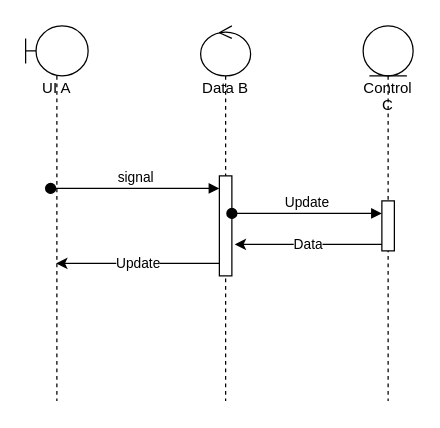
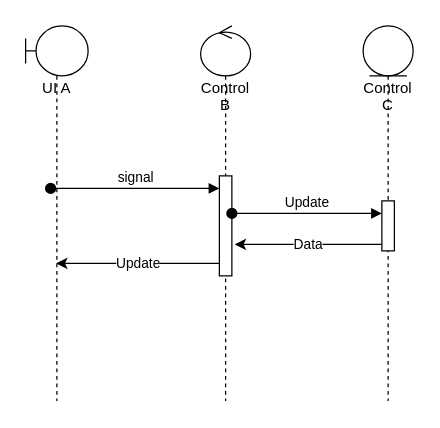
(226, 88) -> (226, 97)
